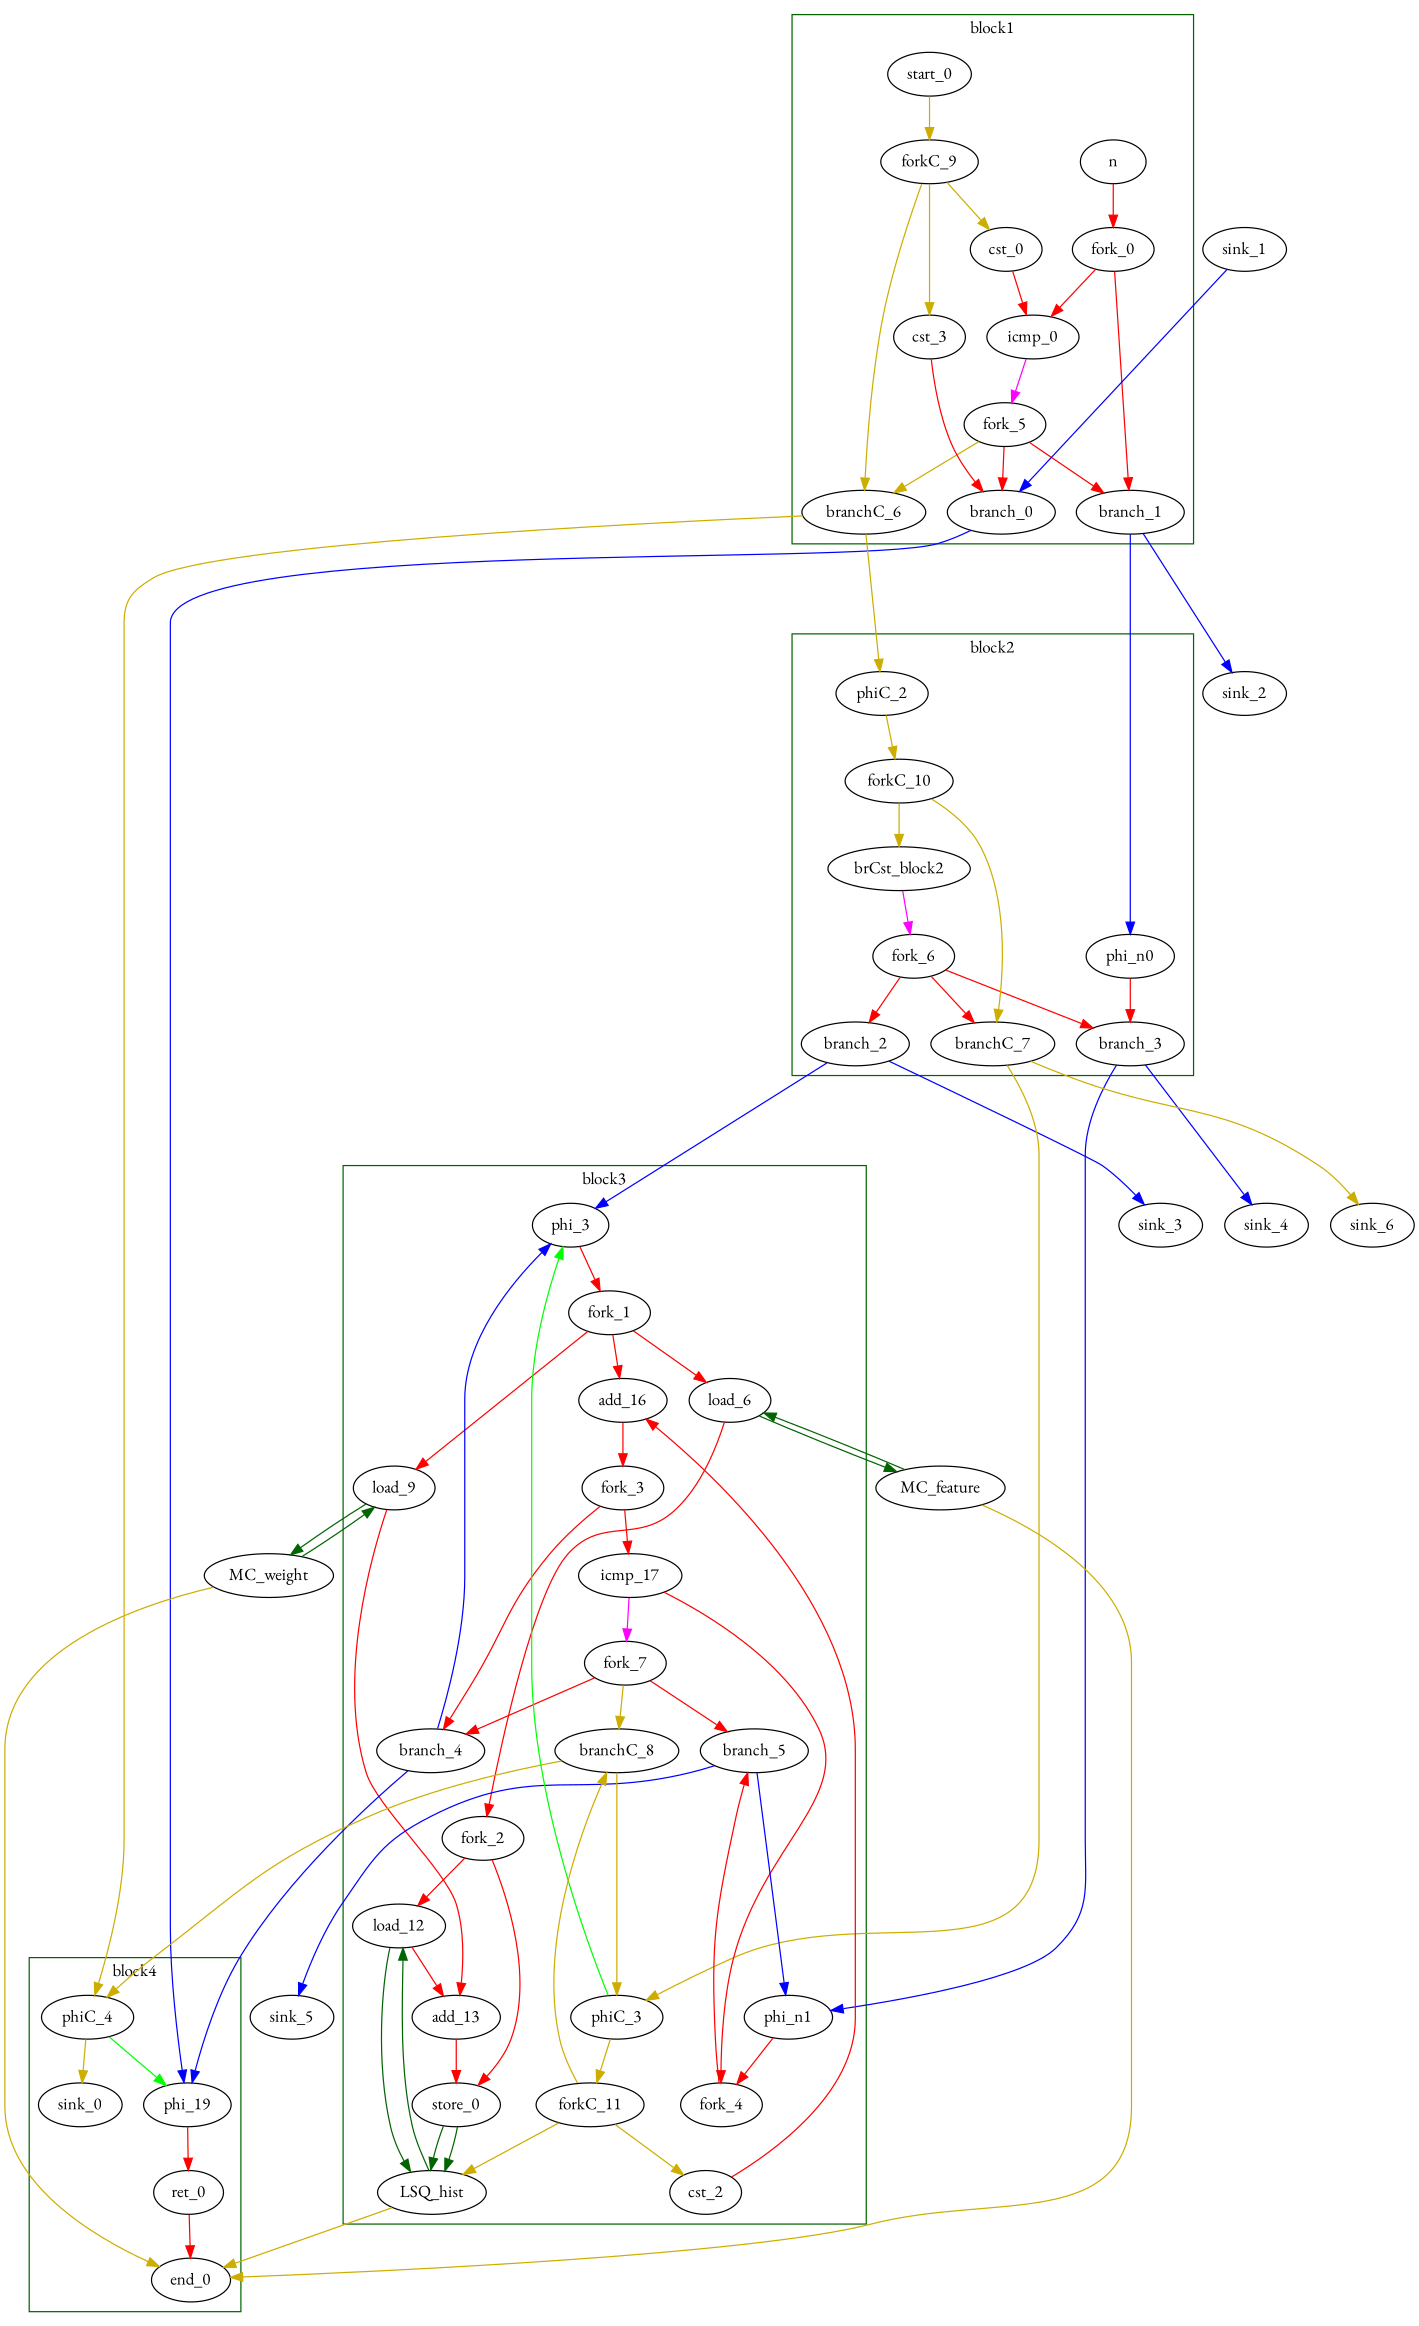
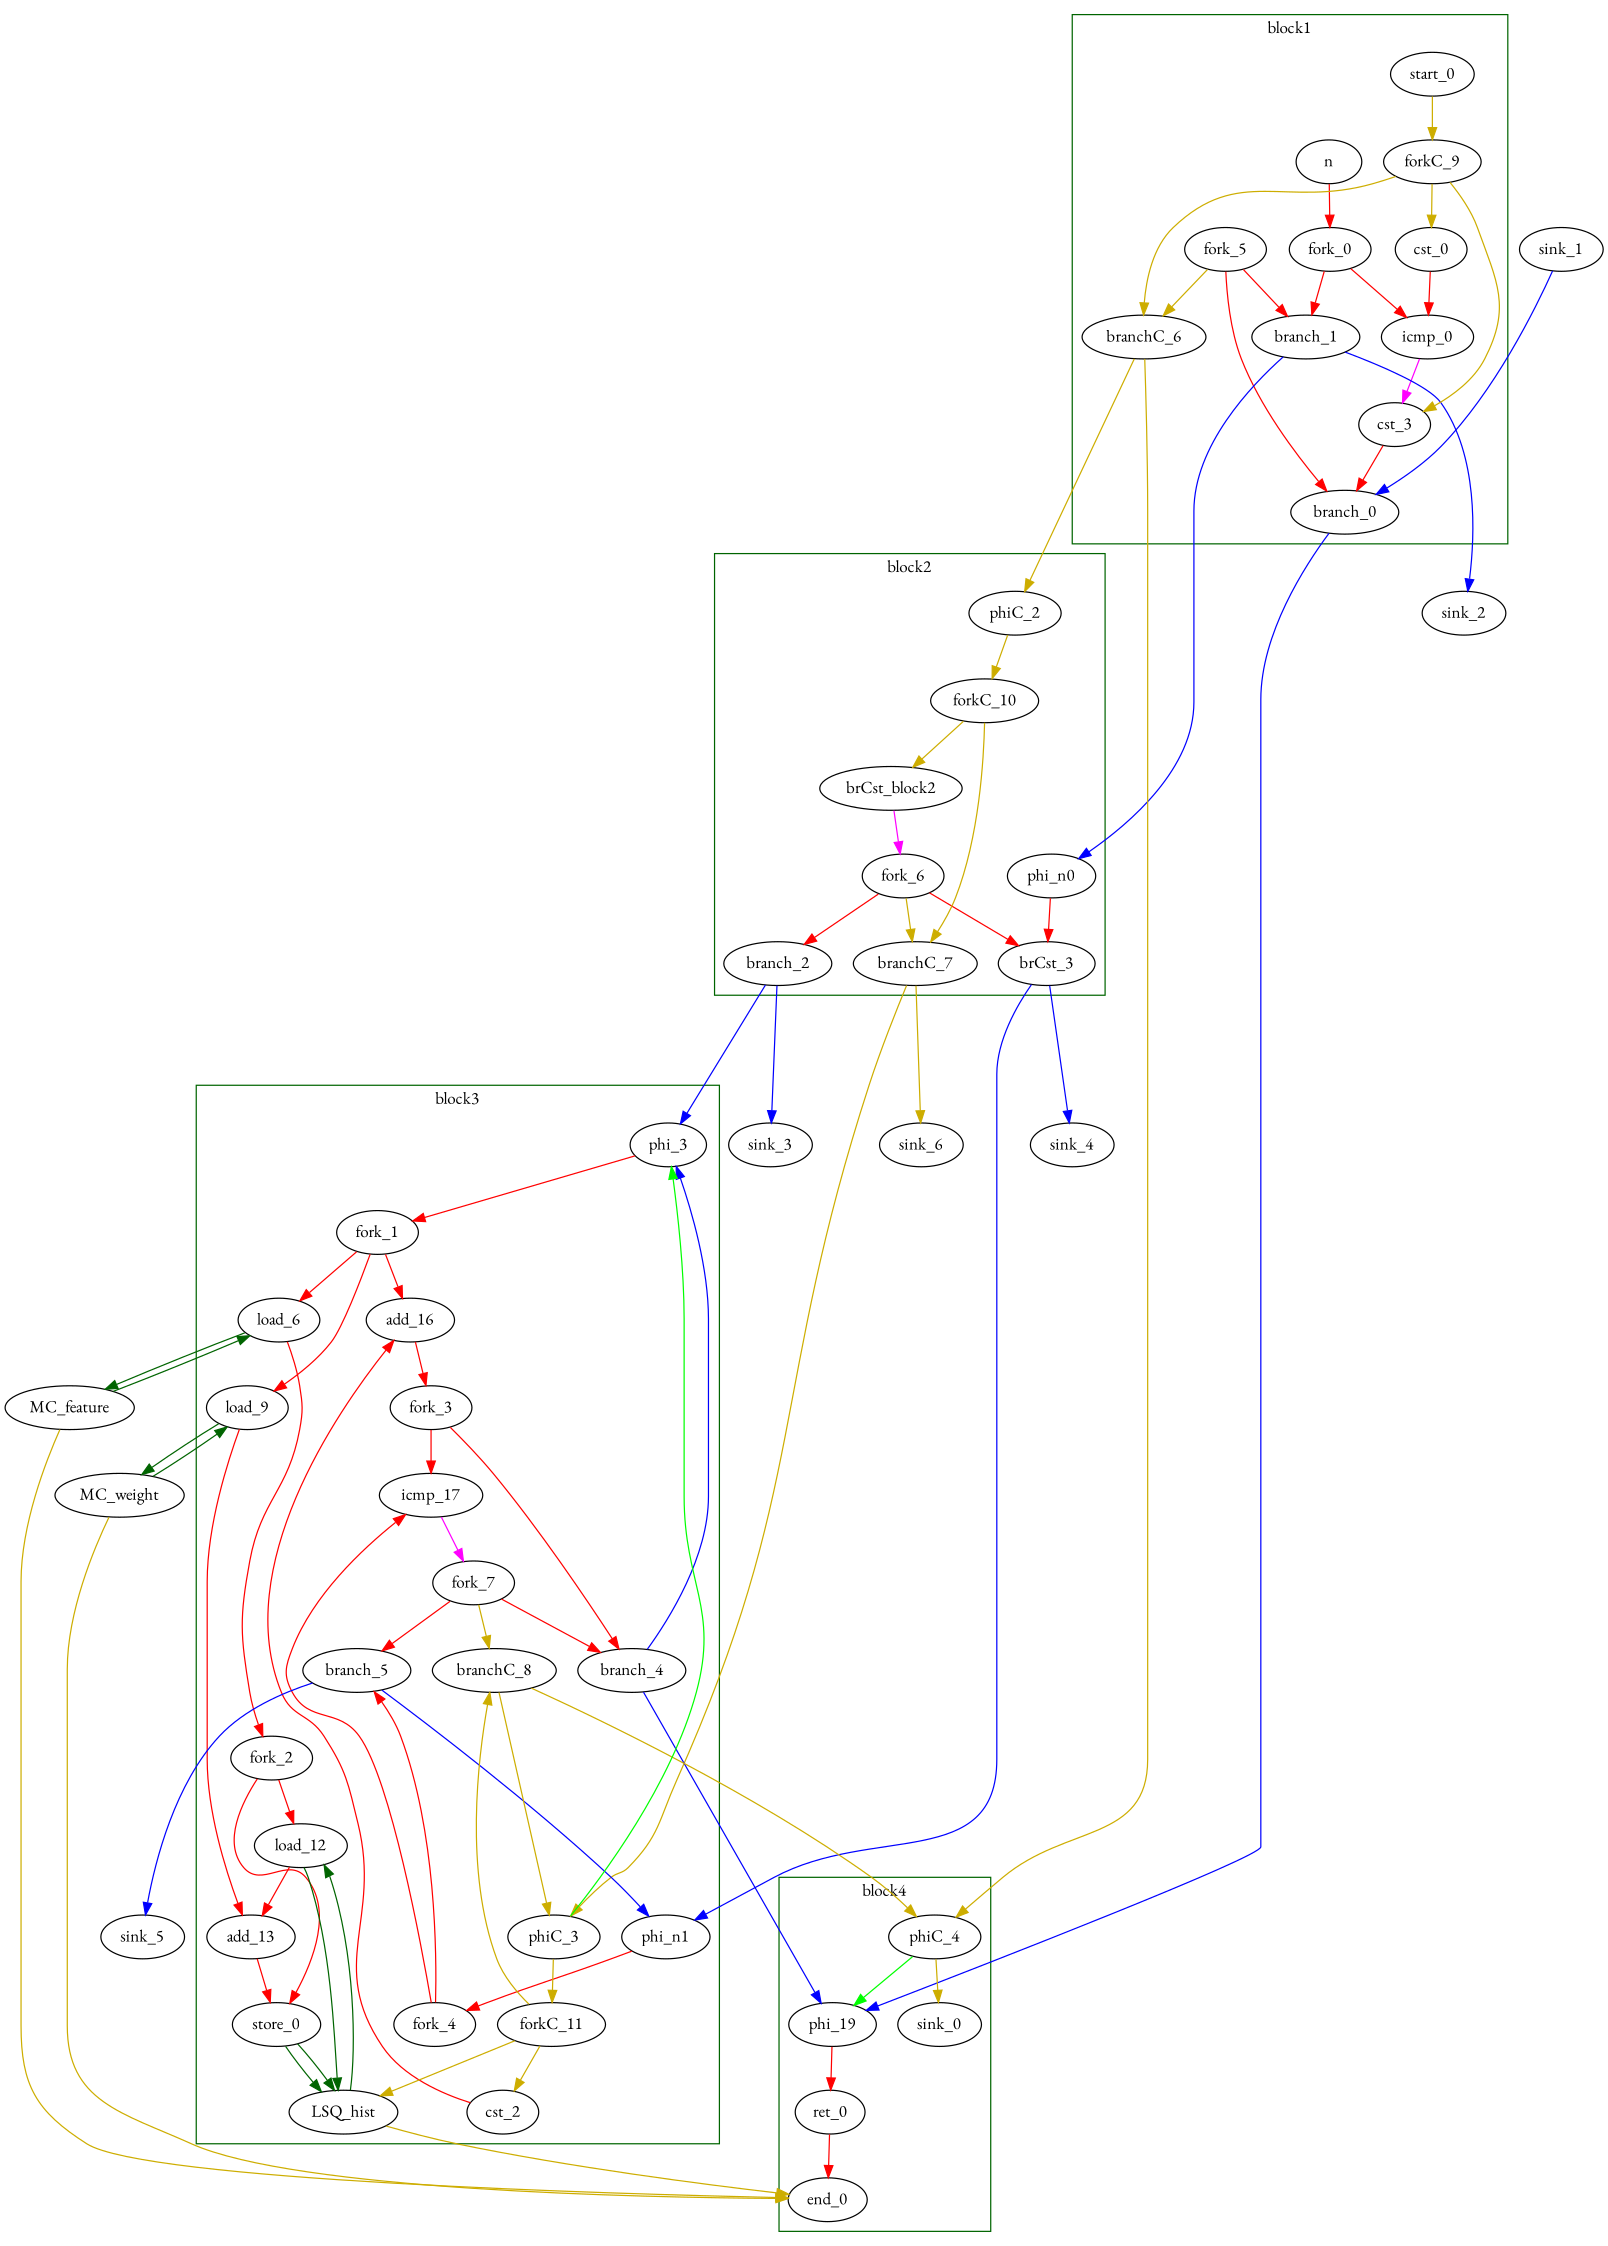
(1021, 375) -> (1414, 373)
(949, 995) -> (908, 914)
(1130, 1044) -> (1047, 964)
(813, 1804) -> (354, 1730)
